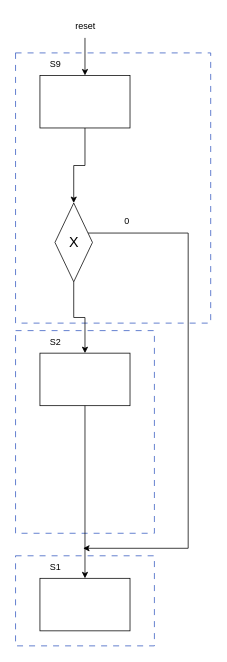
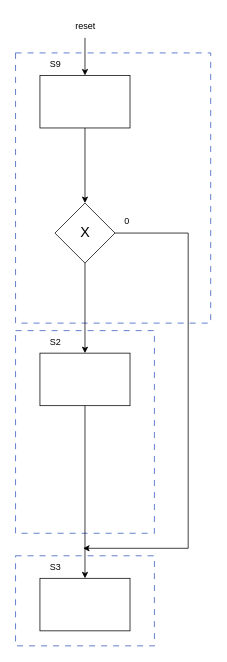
(74, 242) -> (85, 233)
(56, 567) -> (56, 567)
